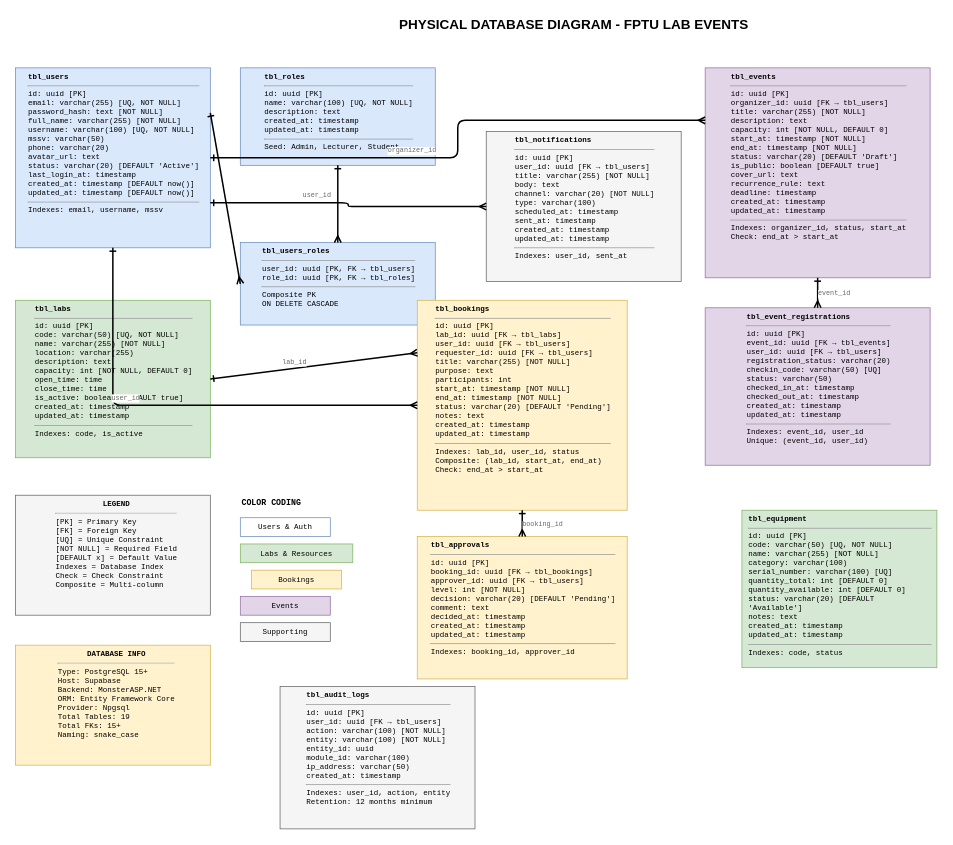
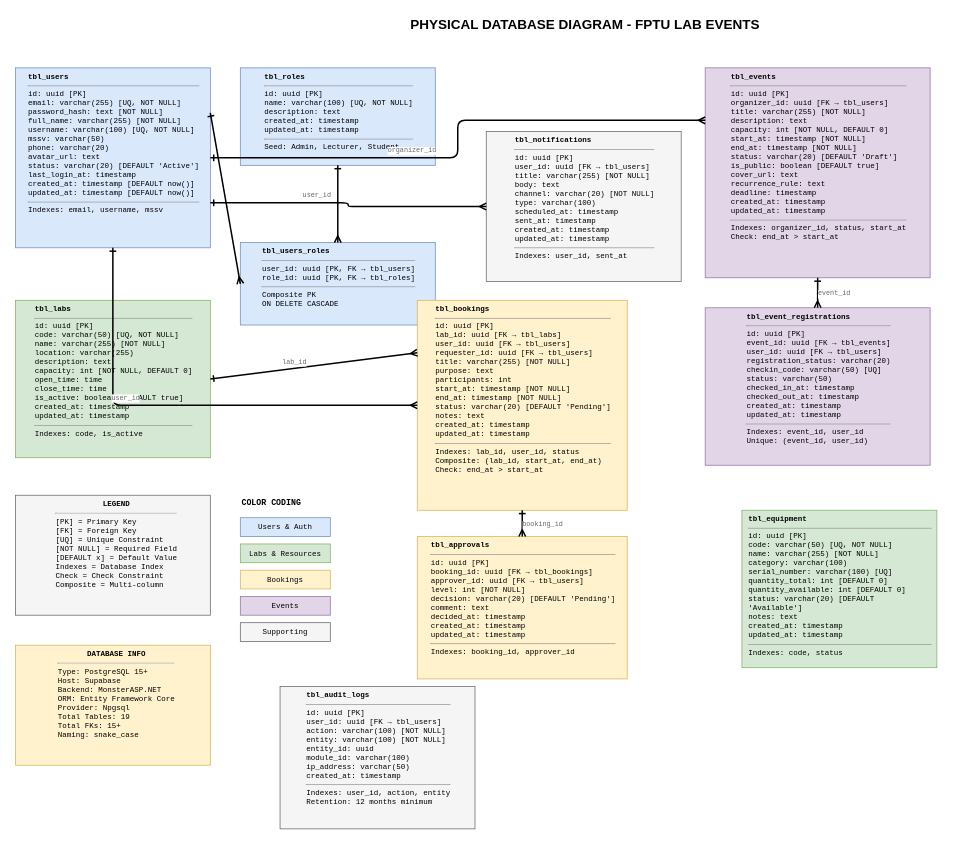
(574, 30) -> (585, 30)
(285, 527) -> (285, 527)
(297, 554) -> (285, 554)
(297, 580) -> (285, 580)
